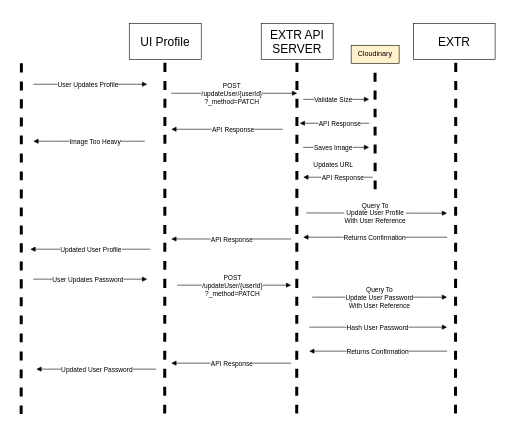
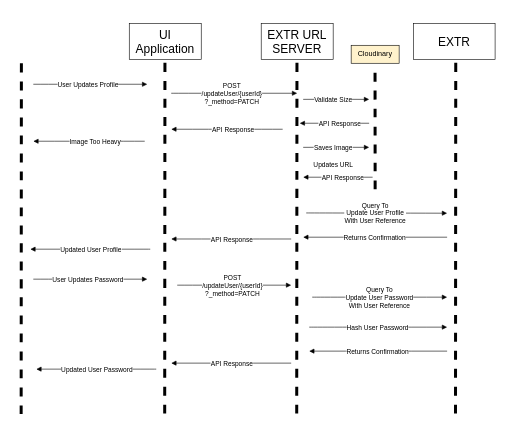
(165, 42) -> (165, 42)
(297, 42) -> (297, 42)
